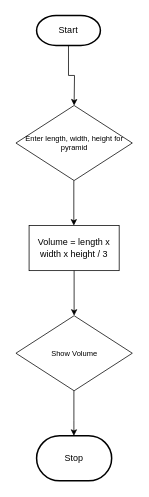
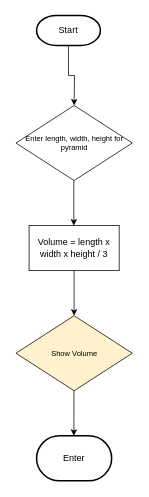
(74, 353) -> (74, 353)
(74, 458) -> (74, 458)
